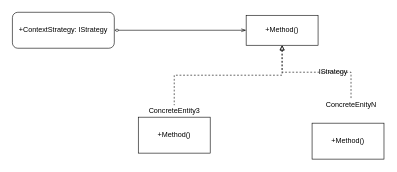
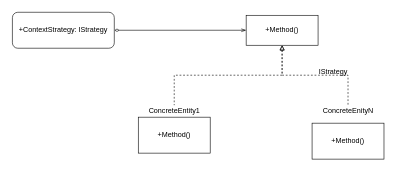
(351, 105) -> (348, 111)
(175, 111) -> (175, 111)
